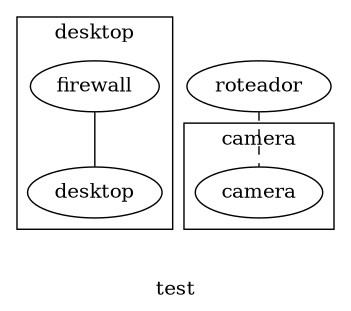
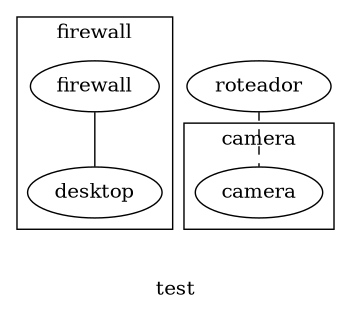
(95, 33) -> (95, 33)
